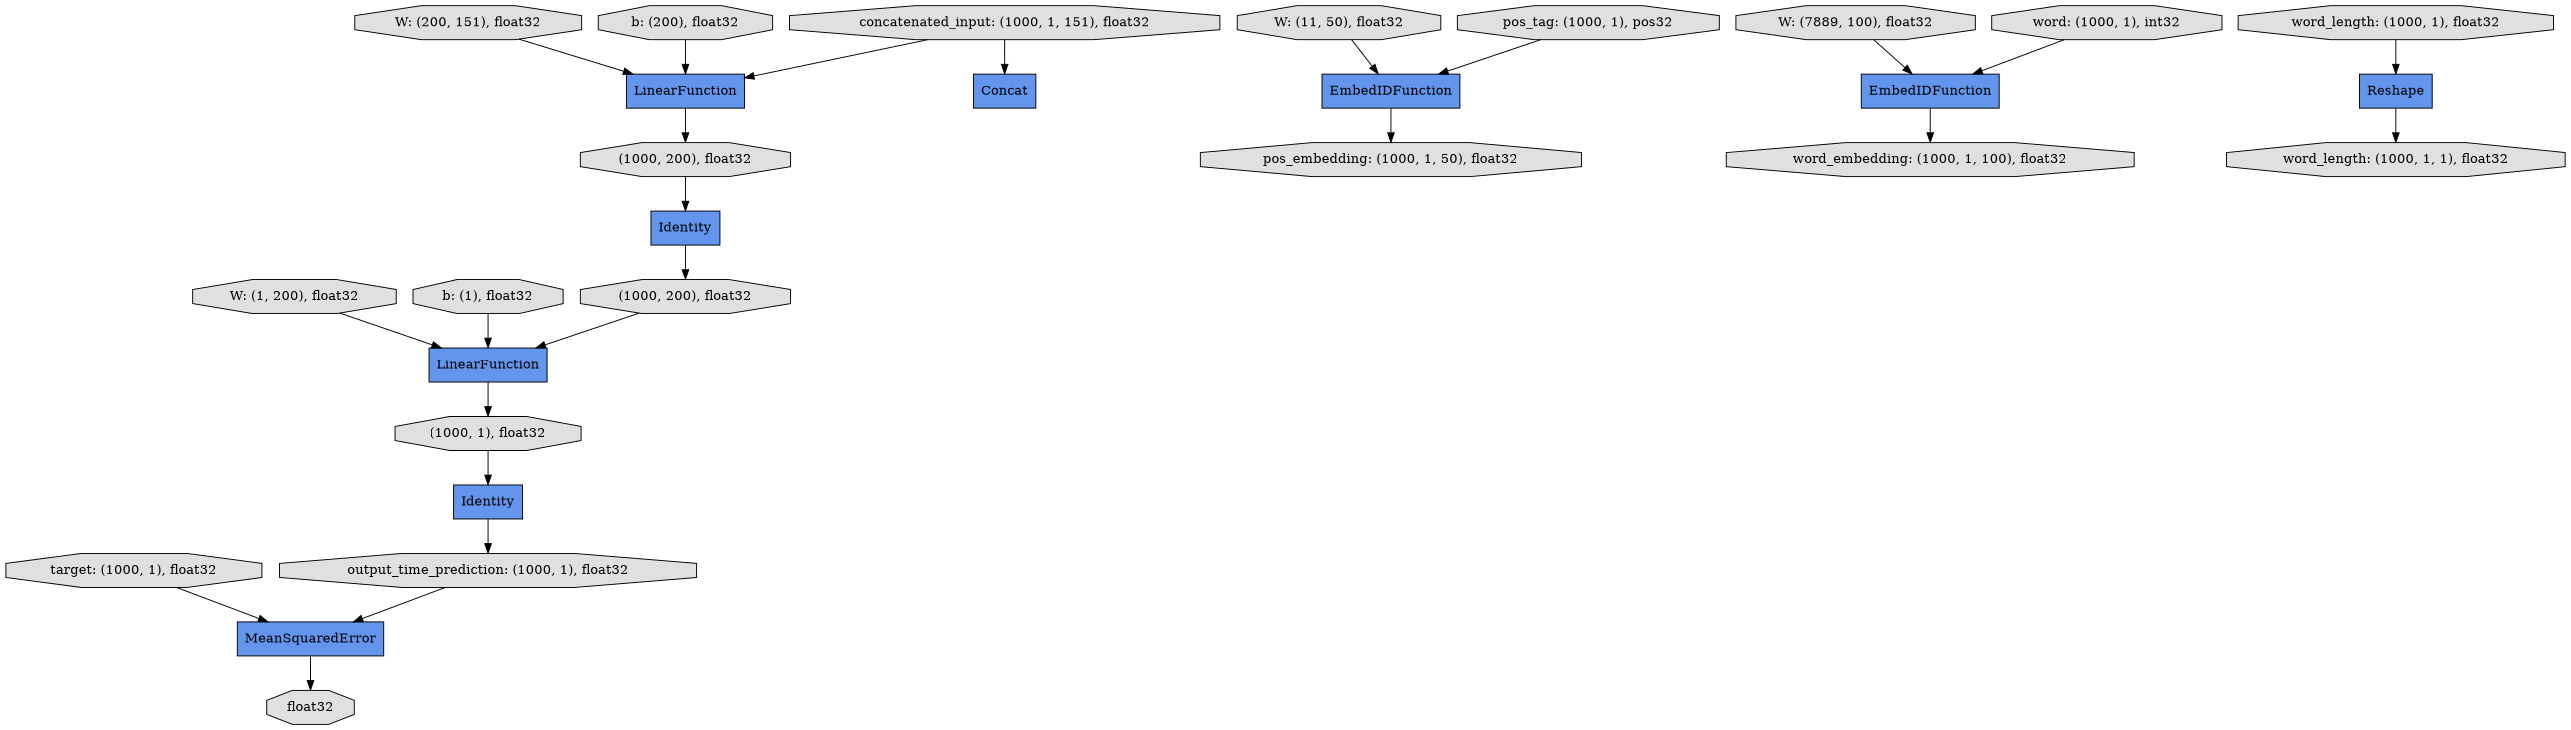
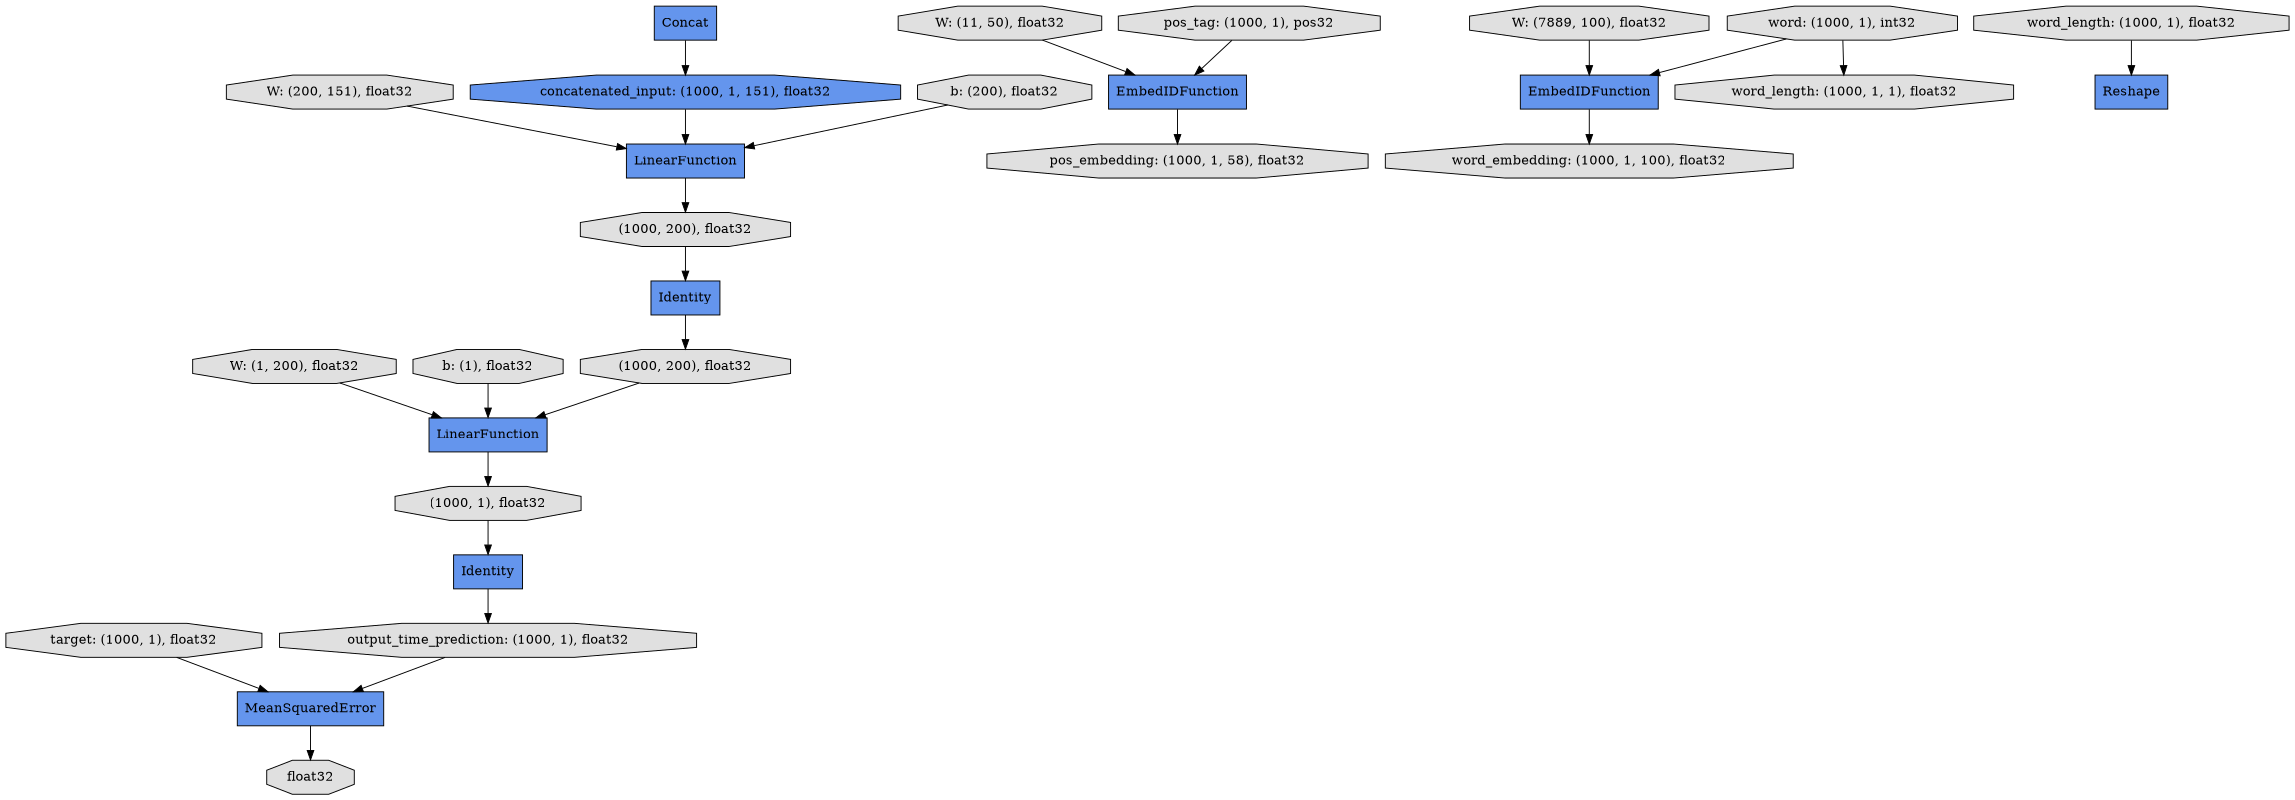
(1005, 23) -> (685, 92)
(1005, 52) -> (685, 53)
(2396, 120) -> (1843, 53)
(1391, 160) -> (1178, 161)
